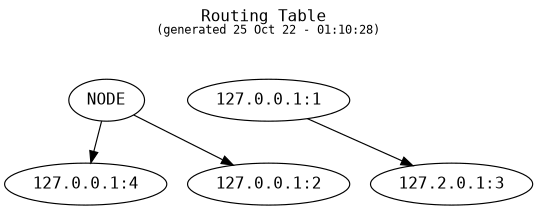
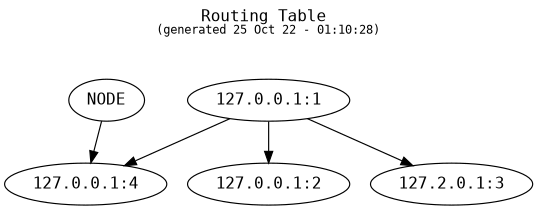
(178, 137) -> (269, 136)
none -> (183, 140)
